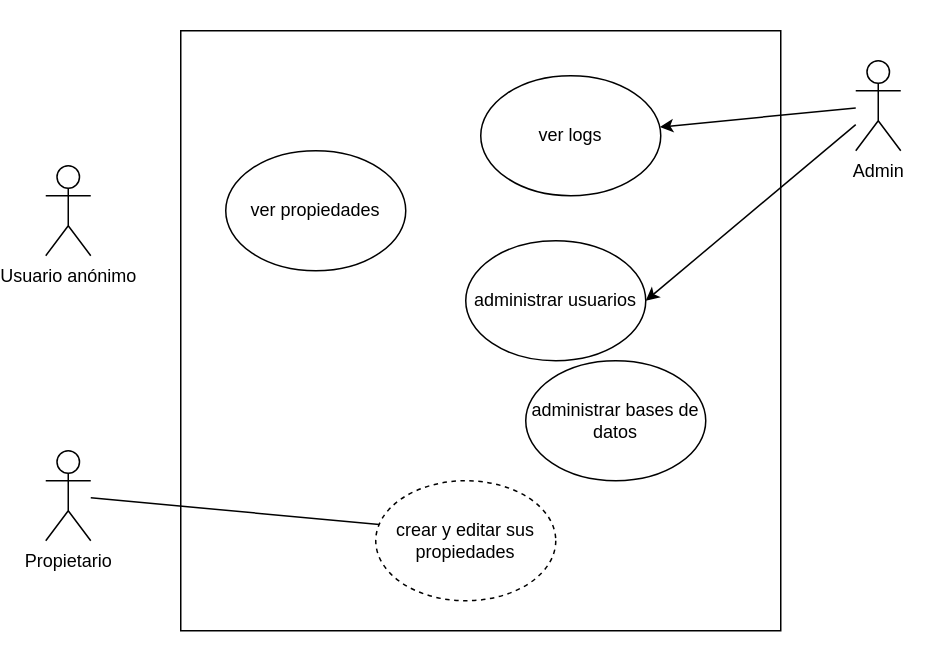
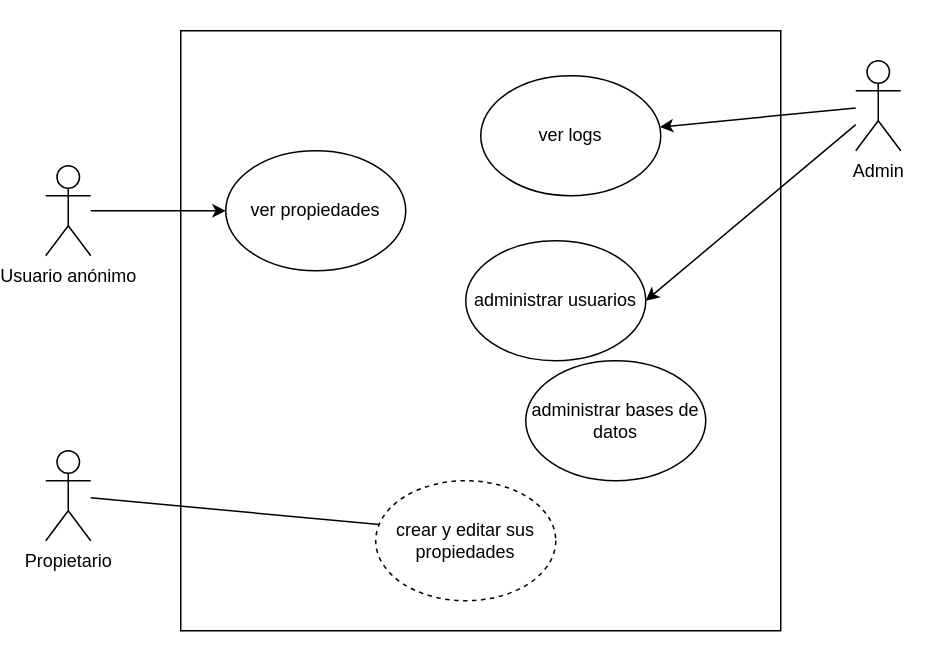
none -> (153, 211)
